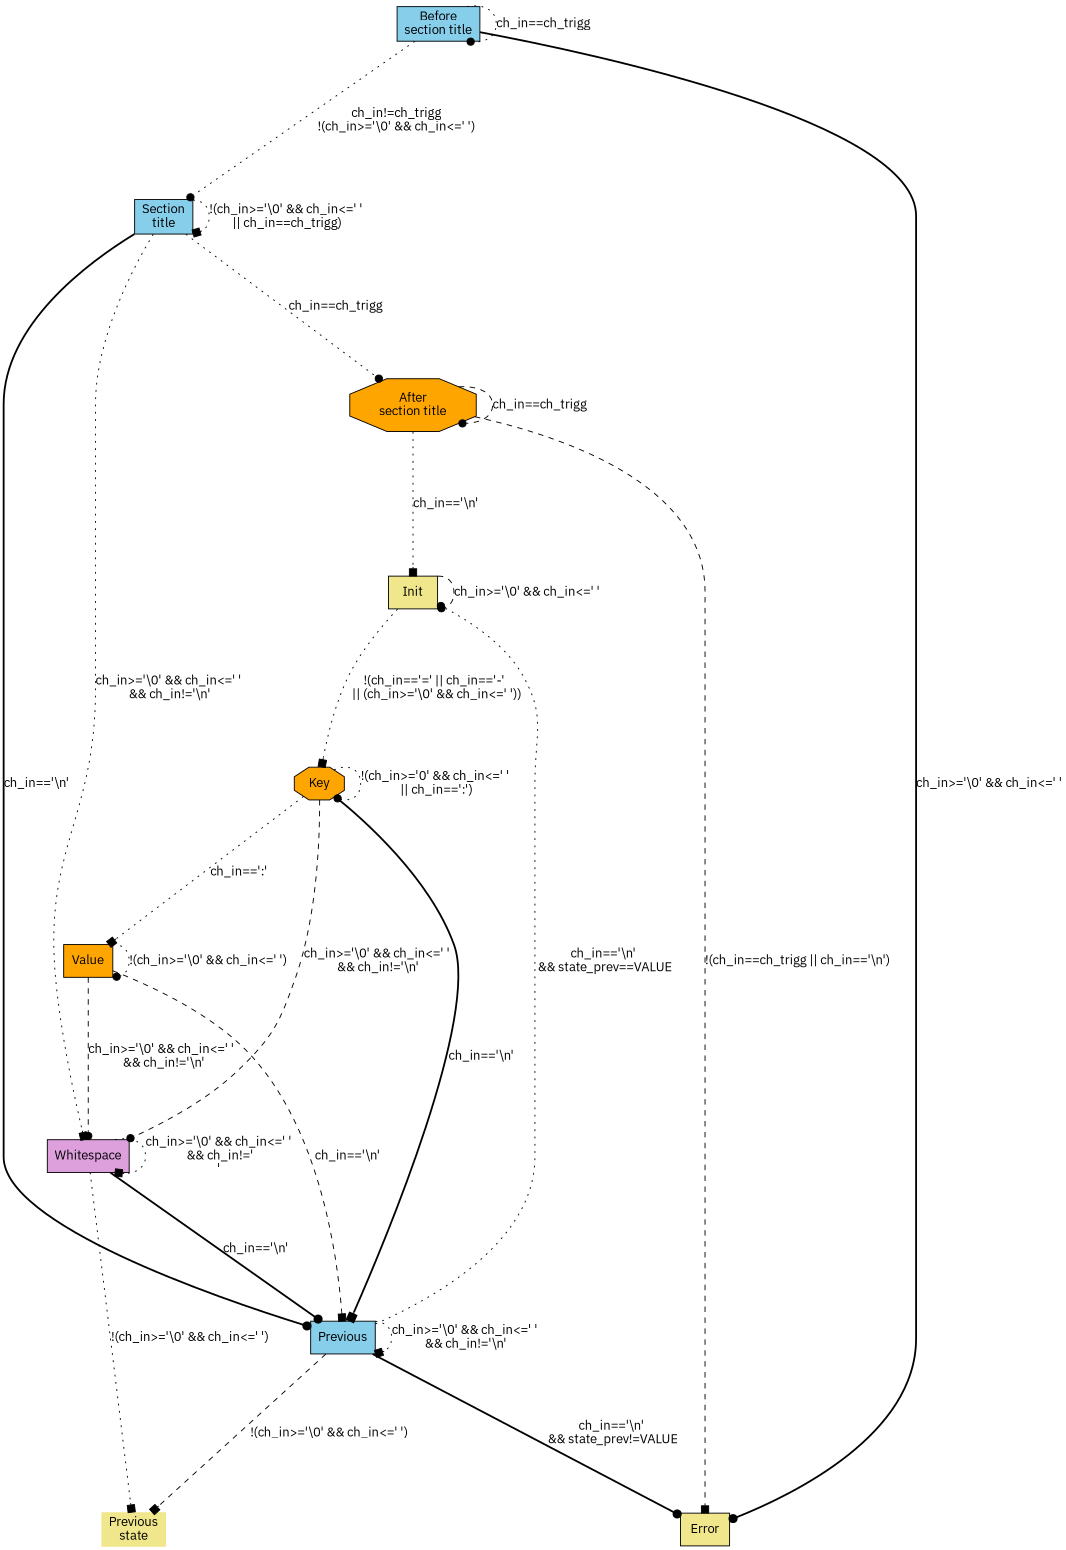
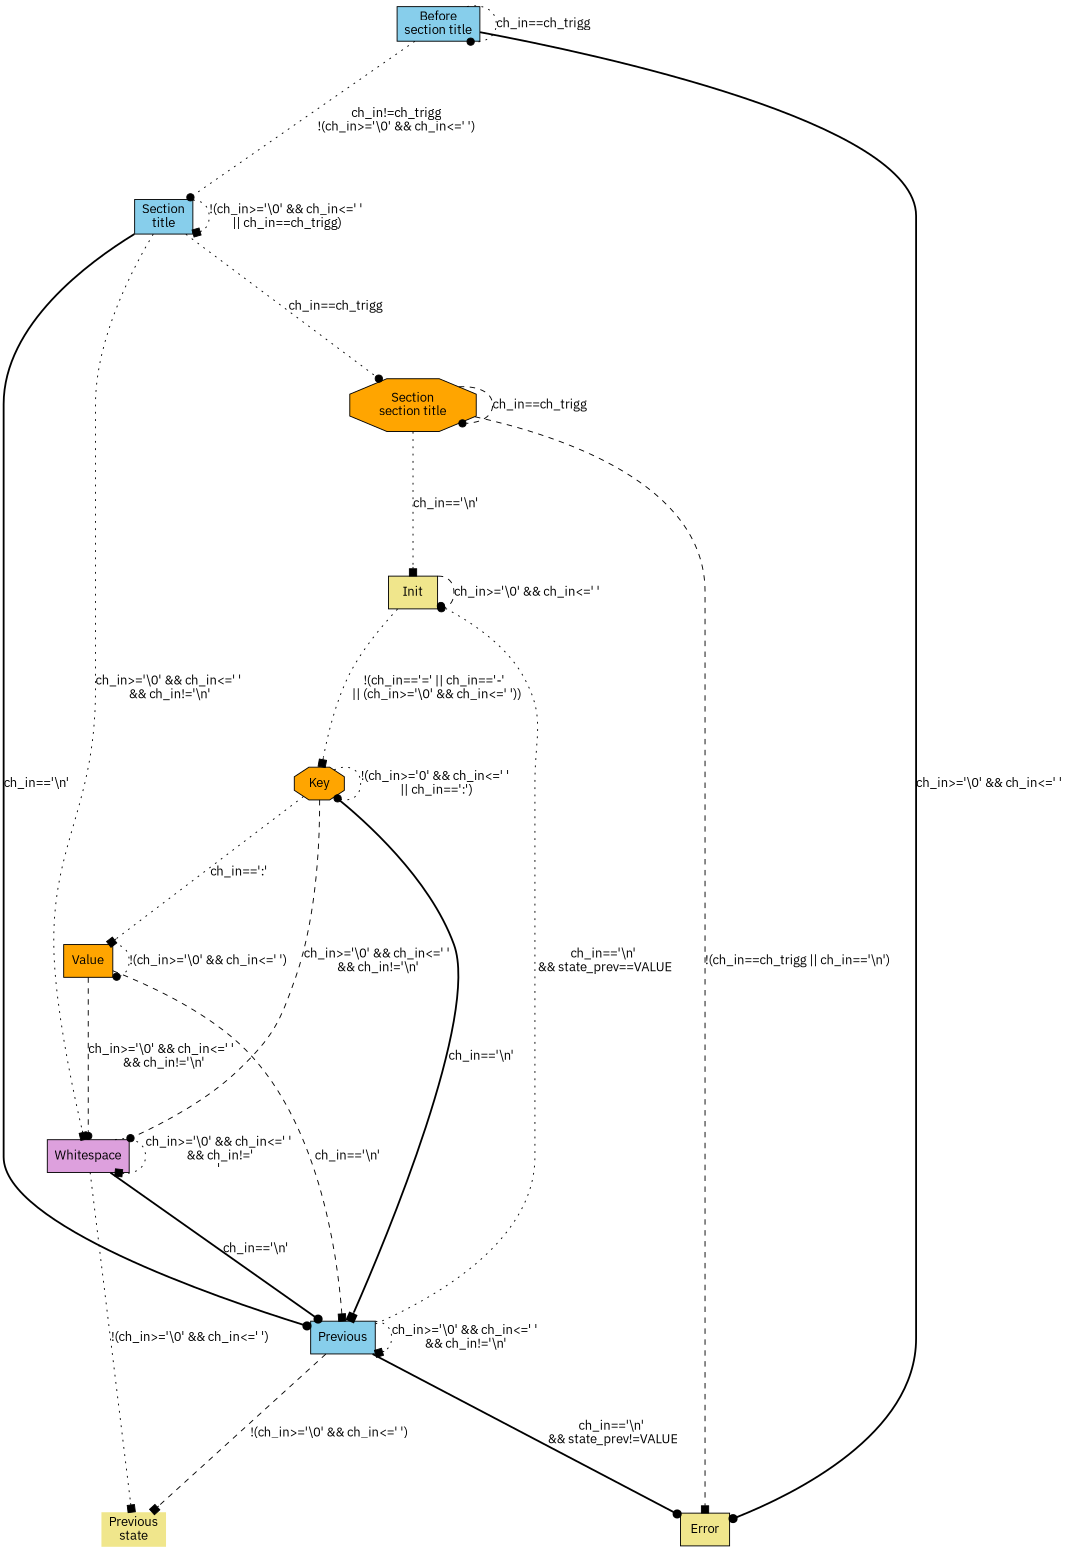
(413, 405) -> (413, 405)
